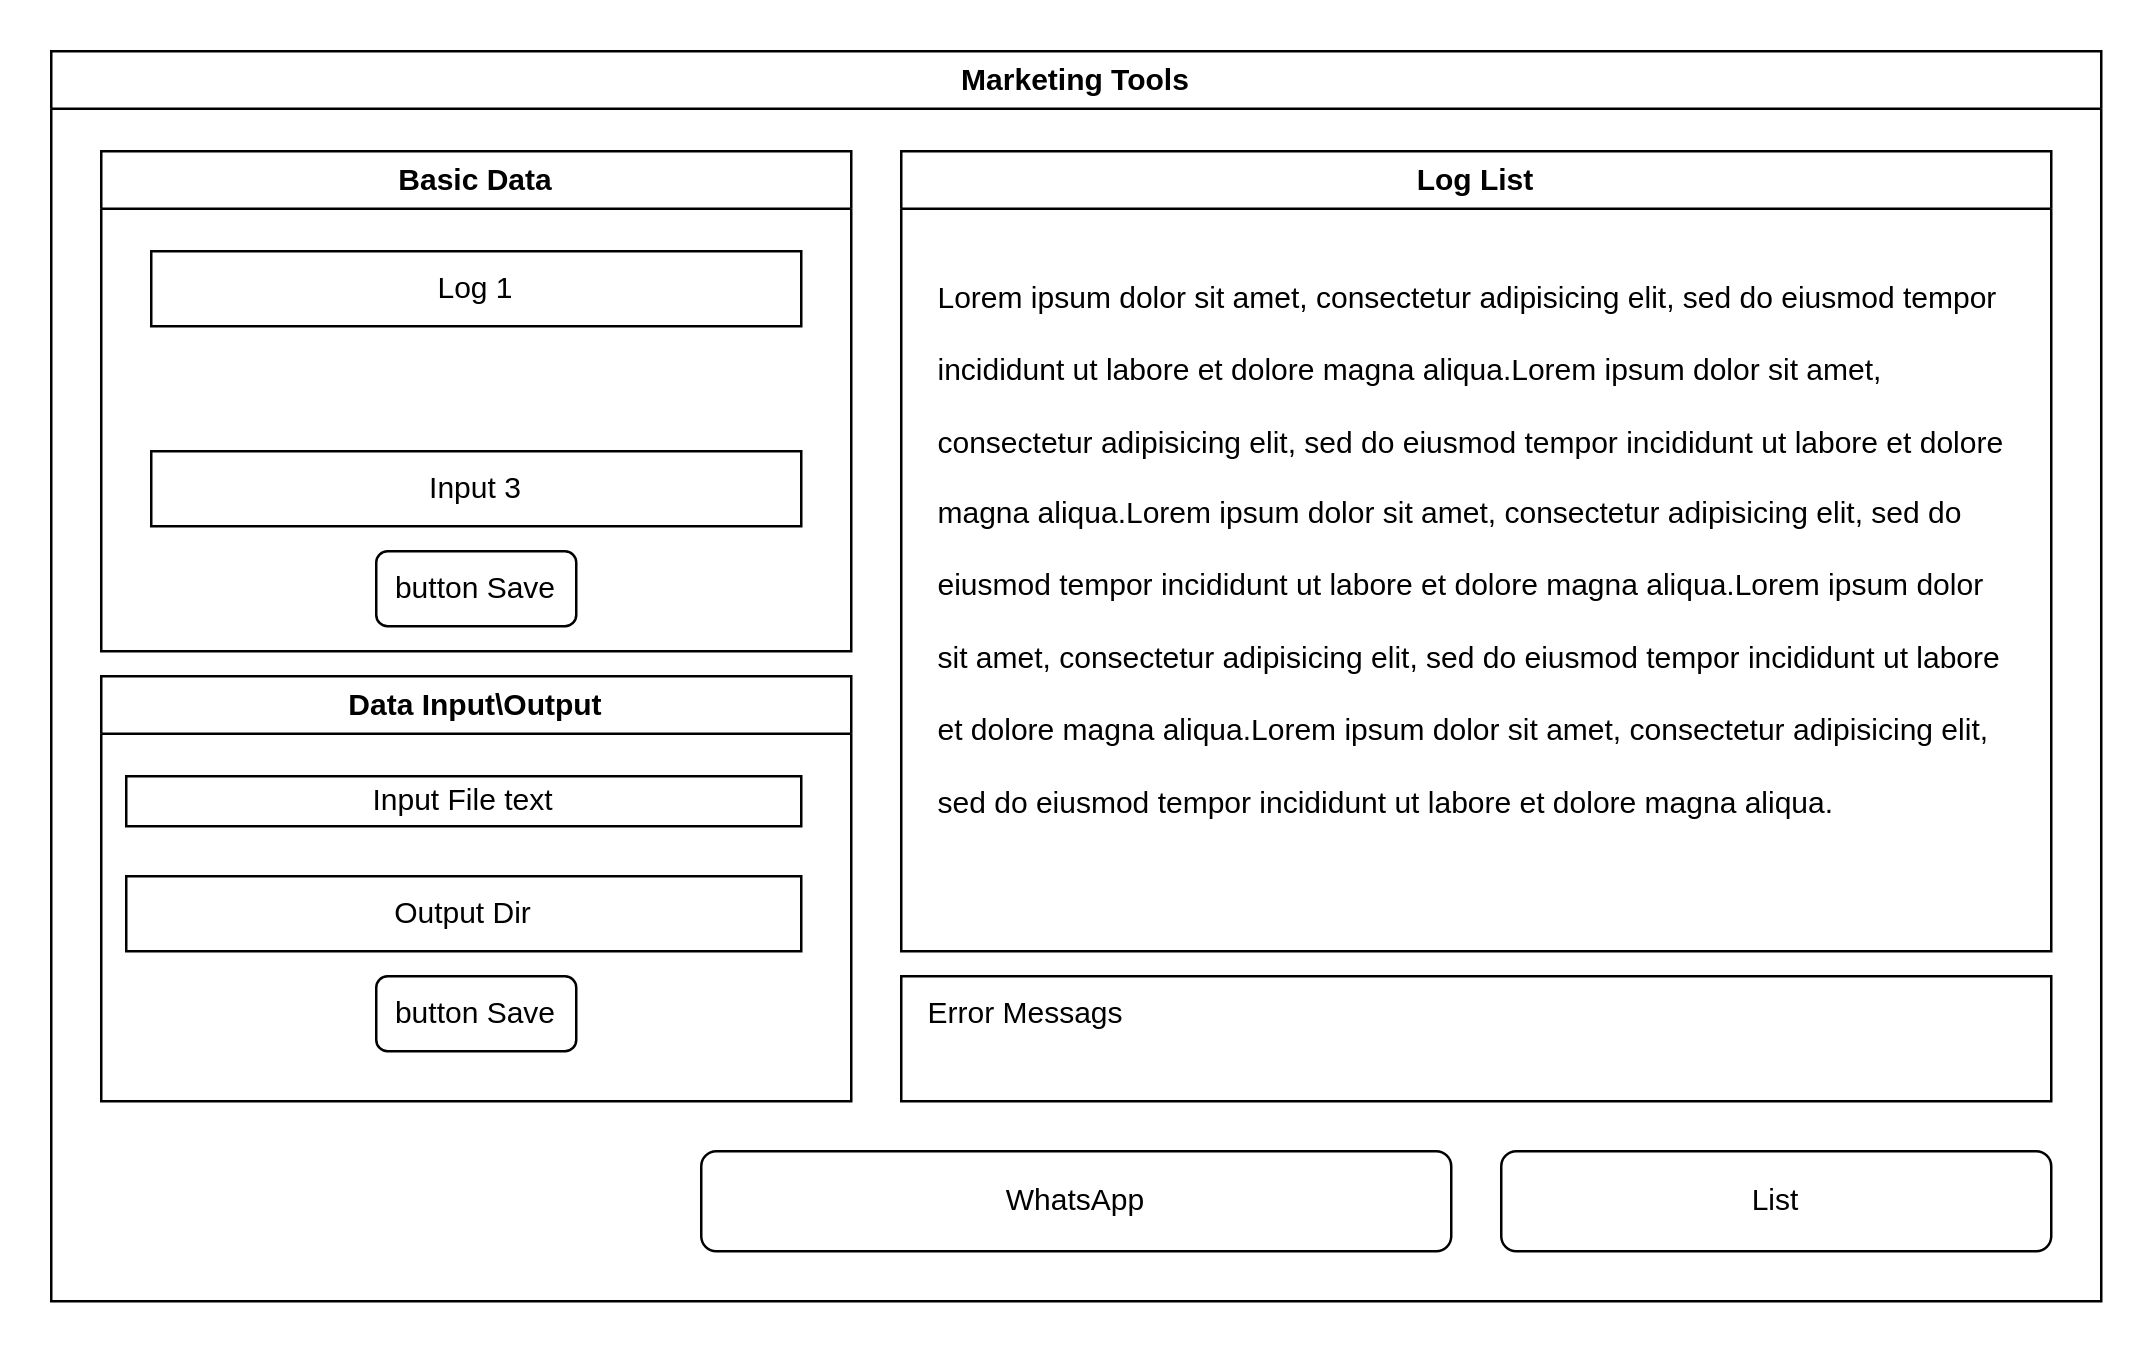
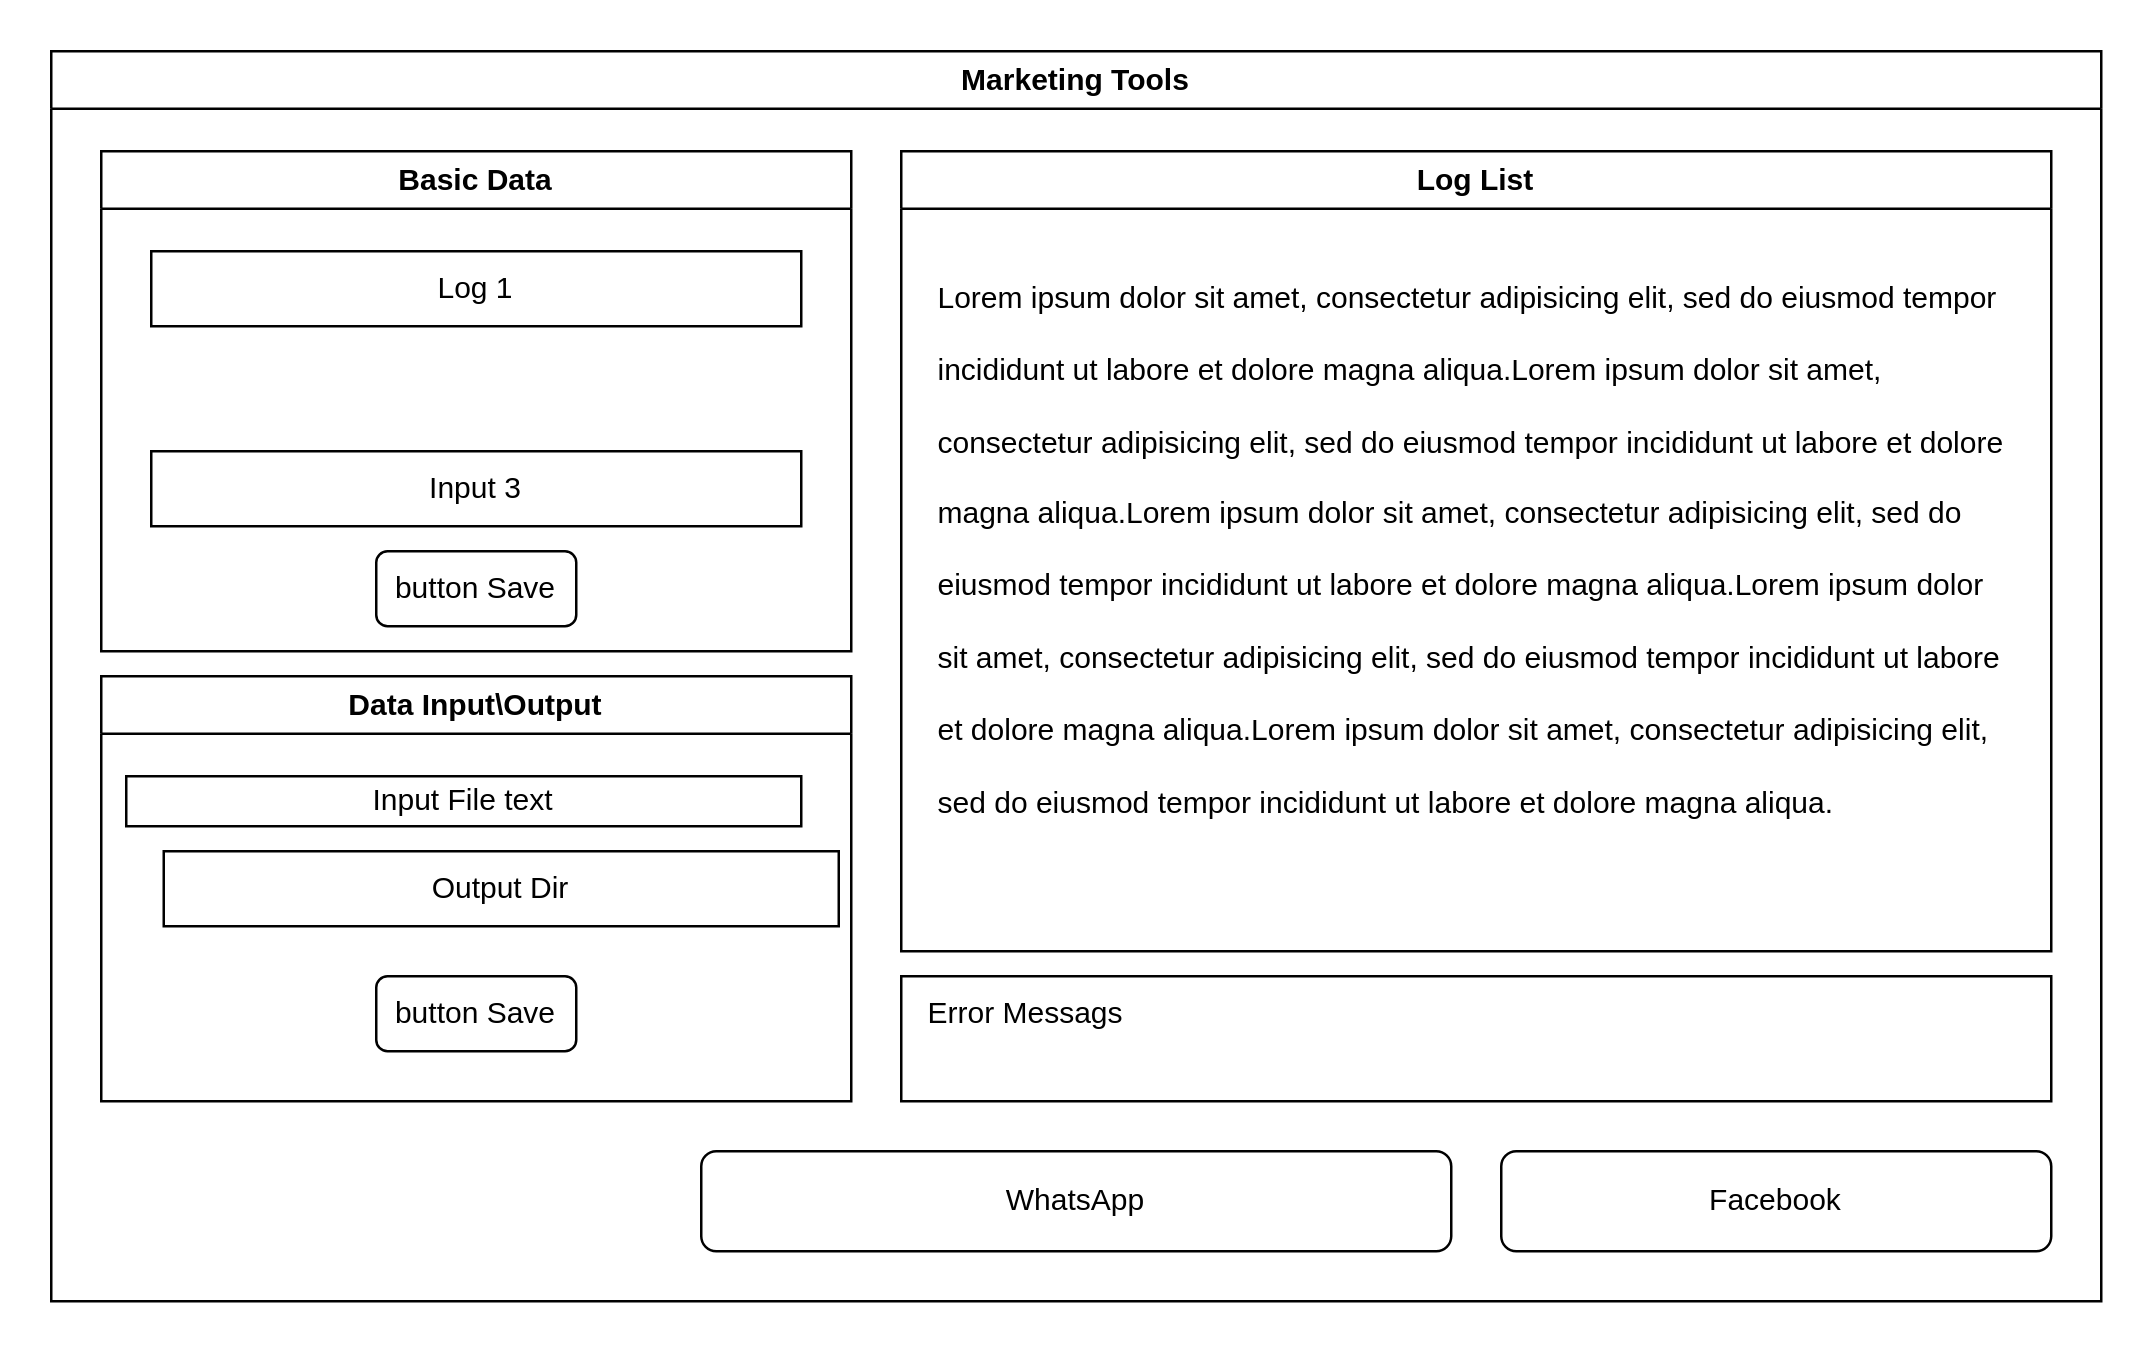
(464, 914) -> (501, 889)
(1776, 1201) -> (1776, 1201)
